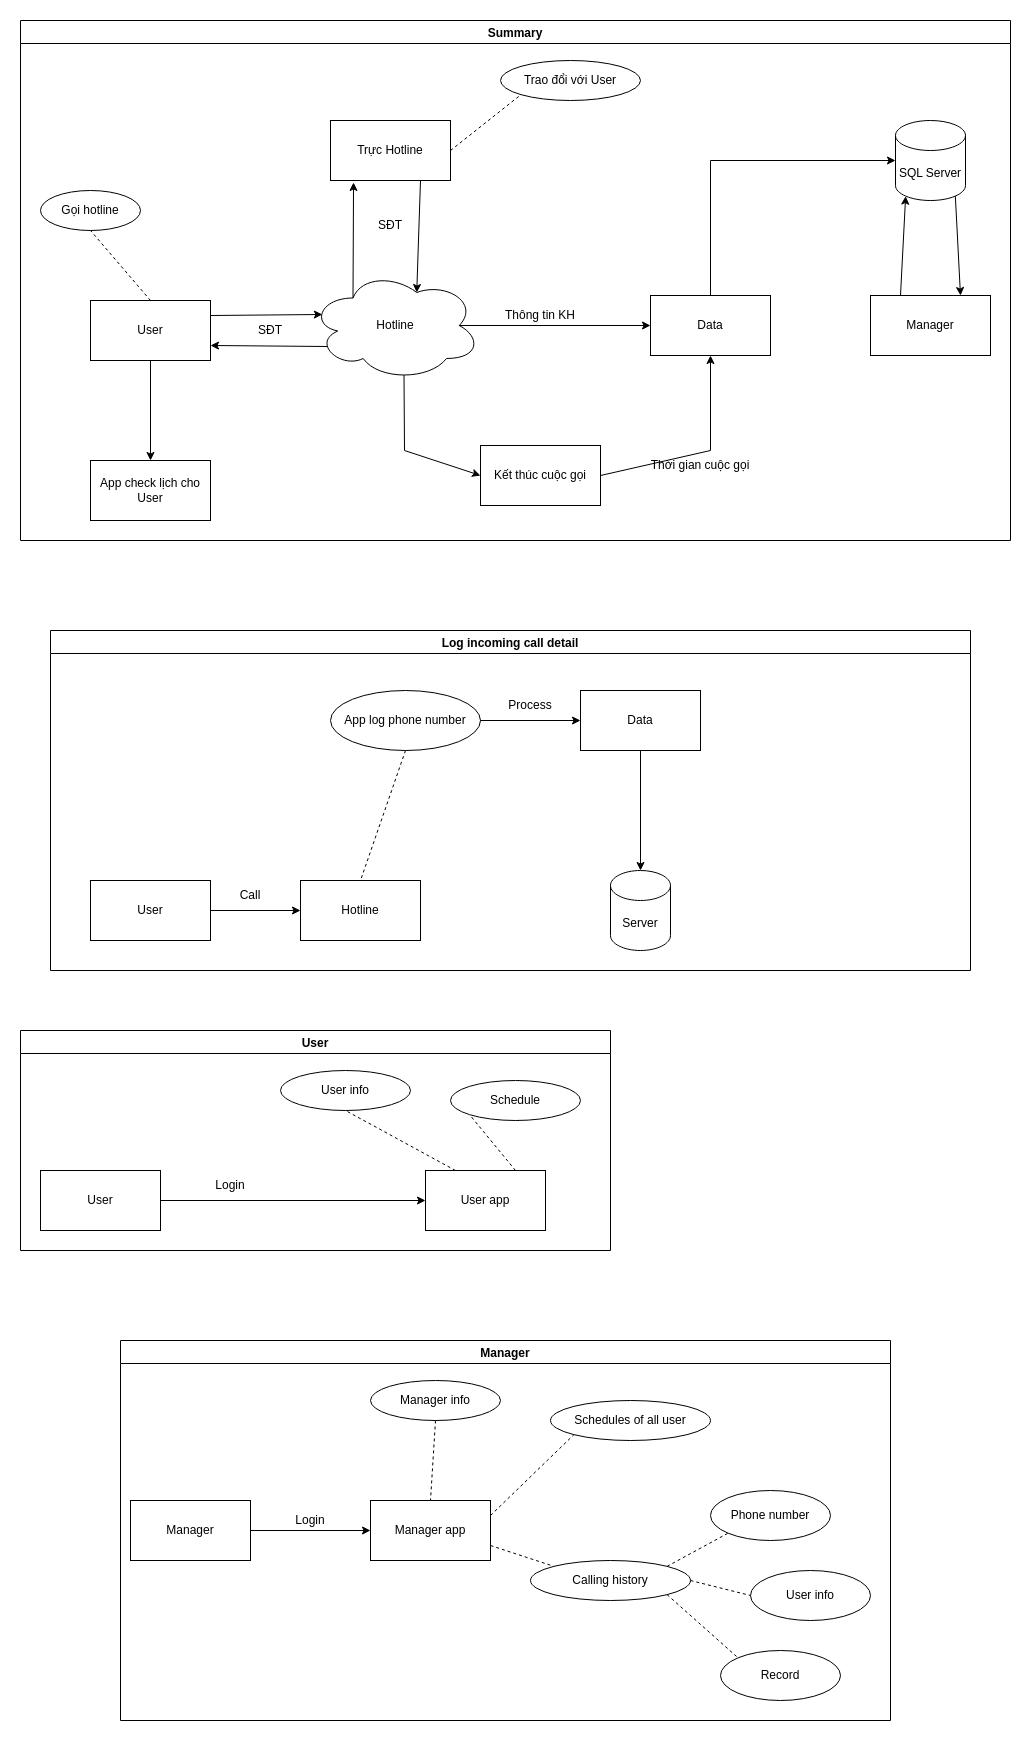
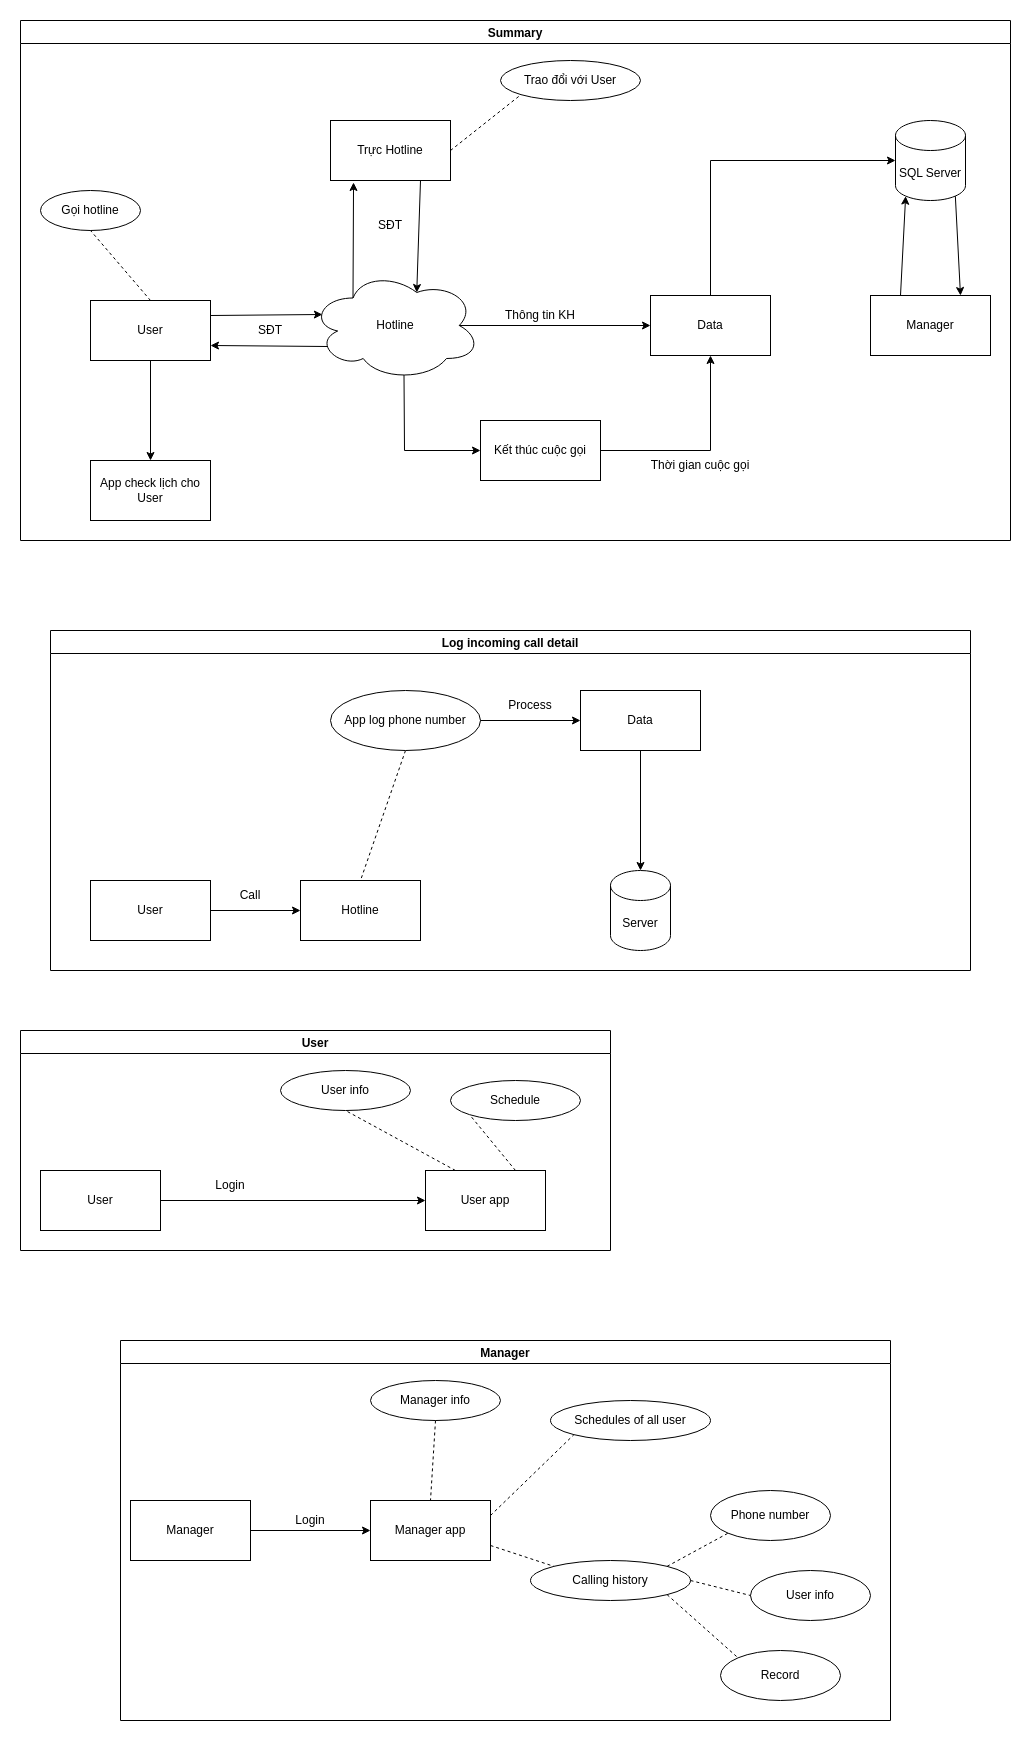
(541, 476) -> (541, 451)
